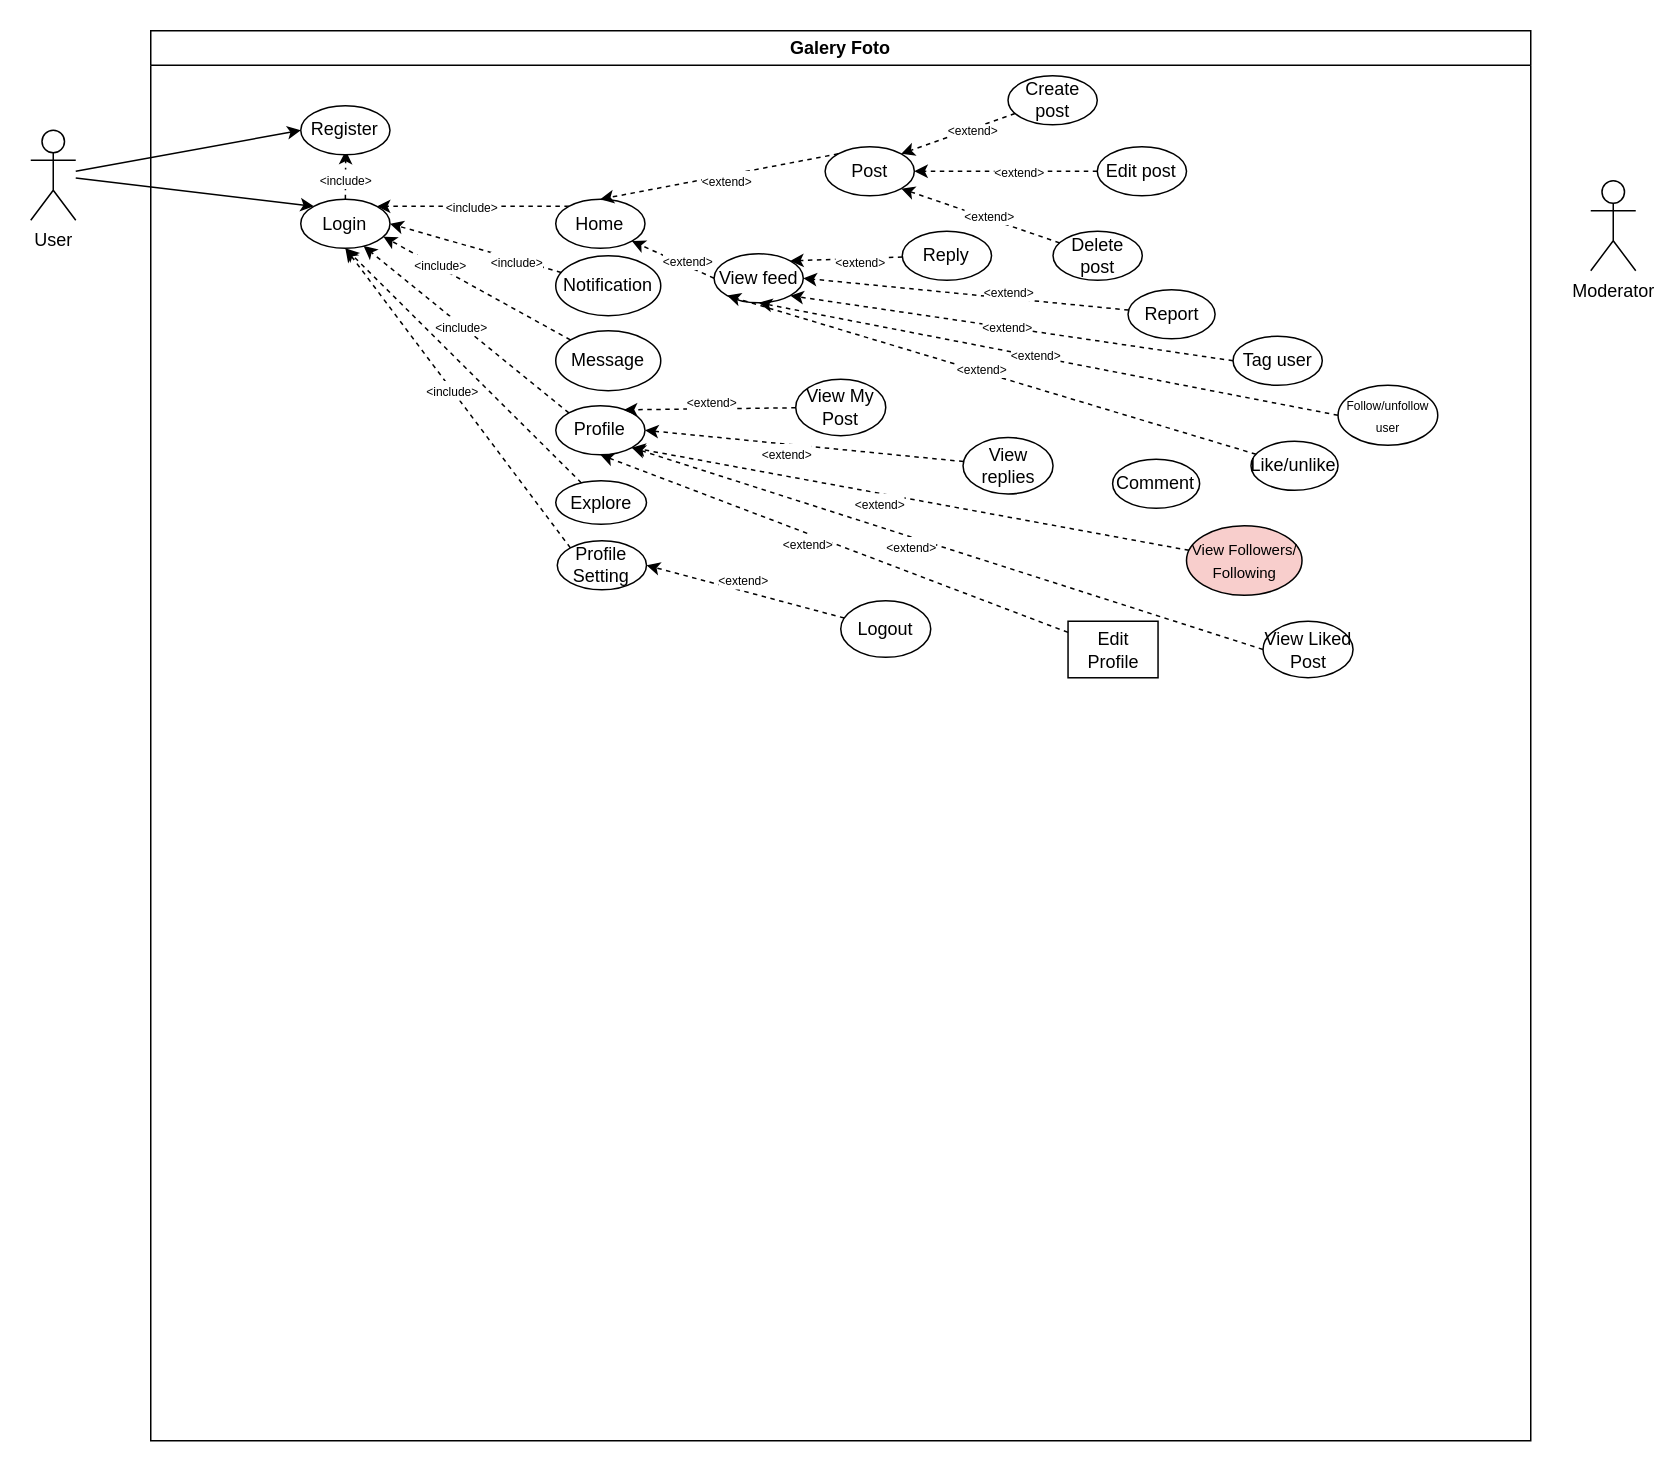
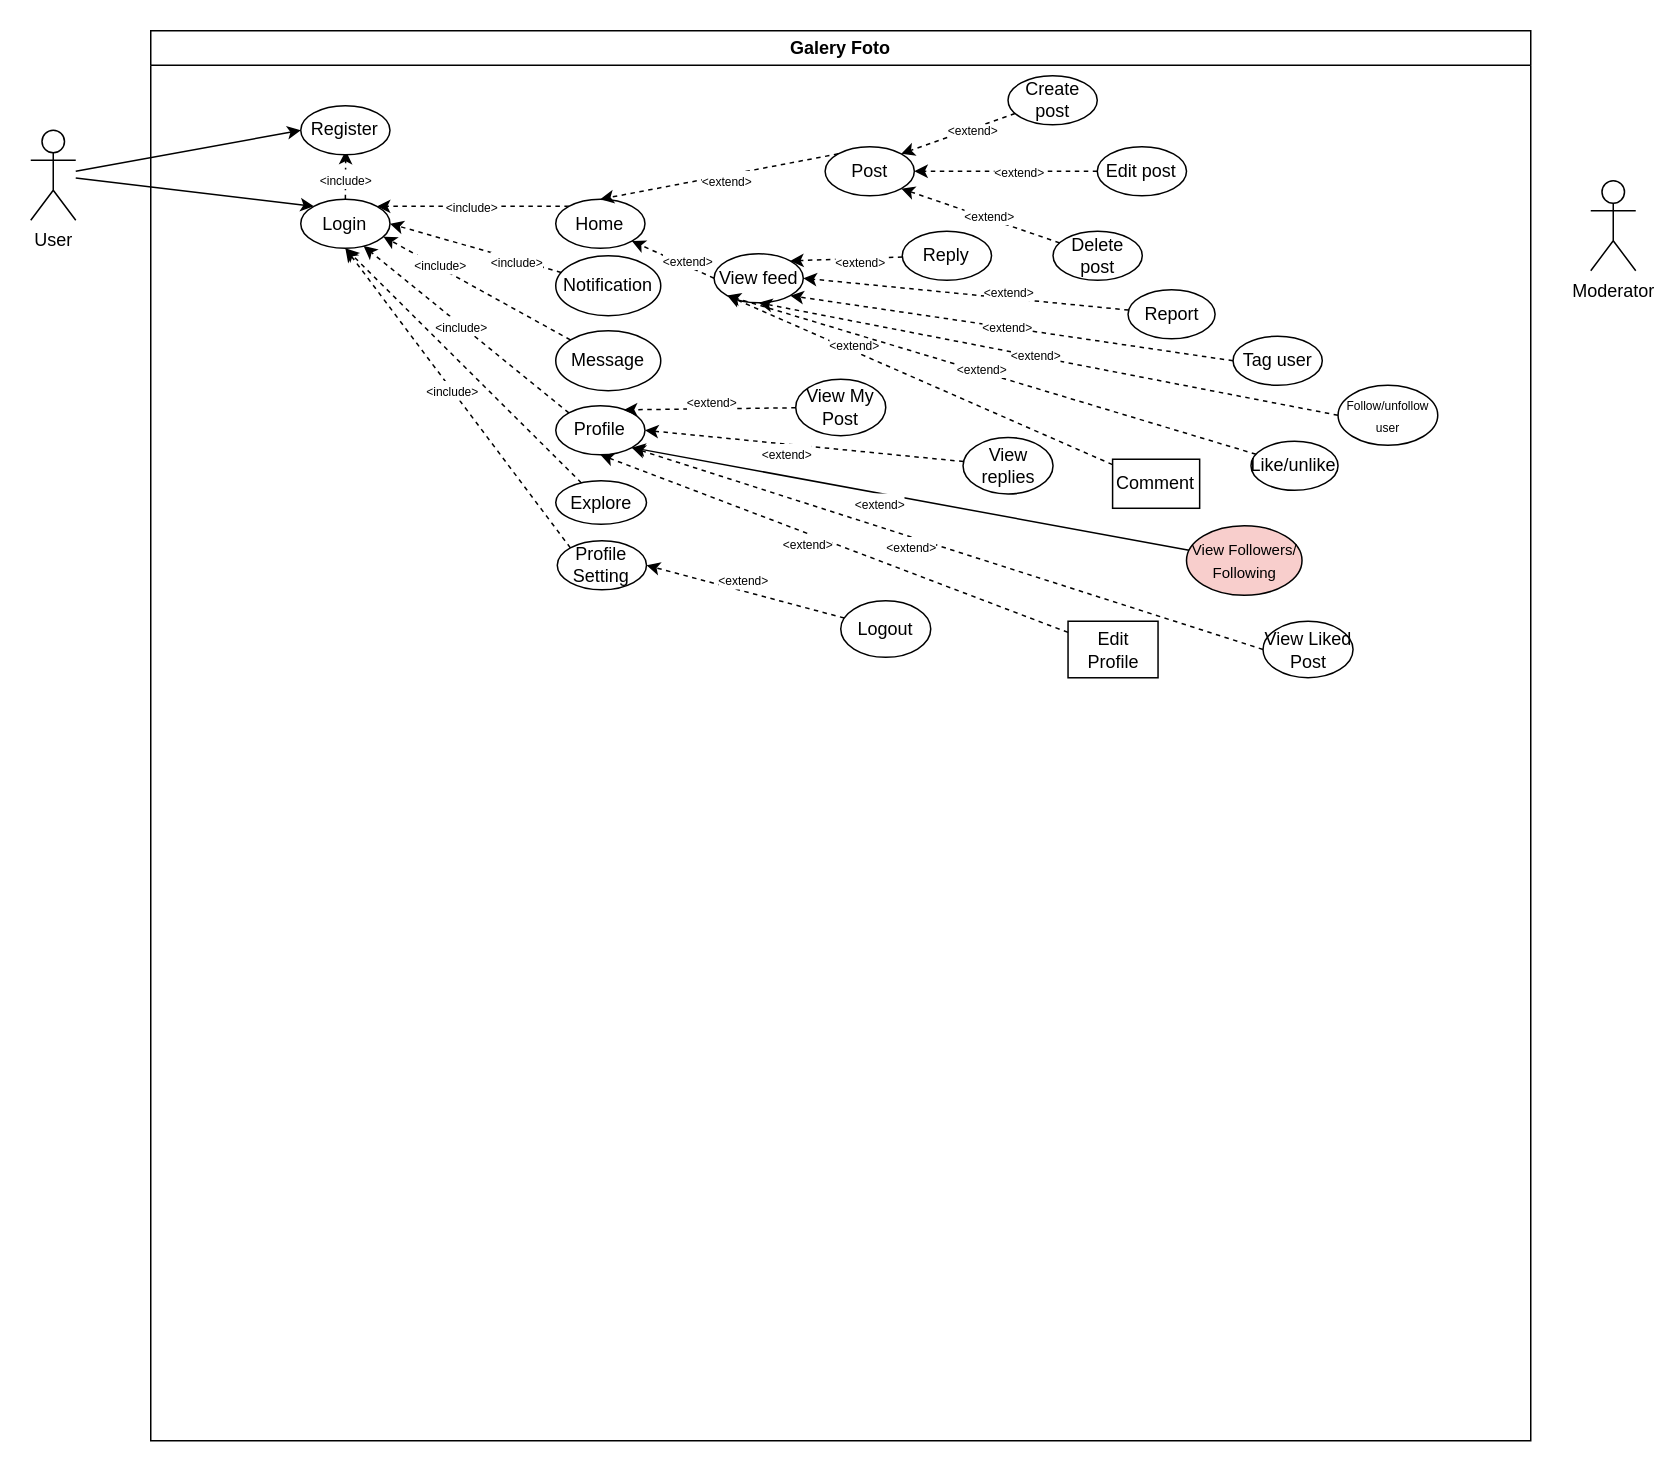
none -> (925, 382)
(1156, 484) -> (1156, 484)
(1045, 524) -> (1045, 524)
